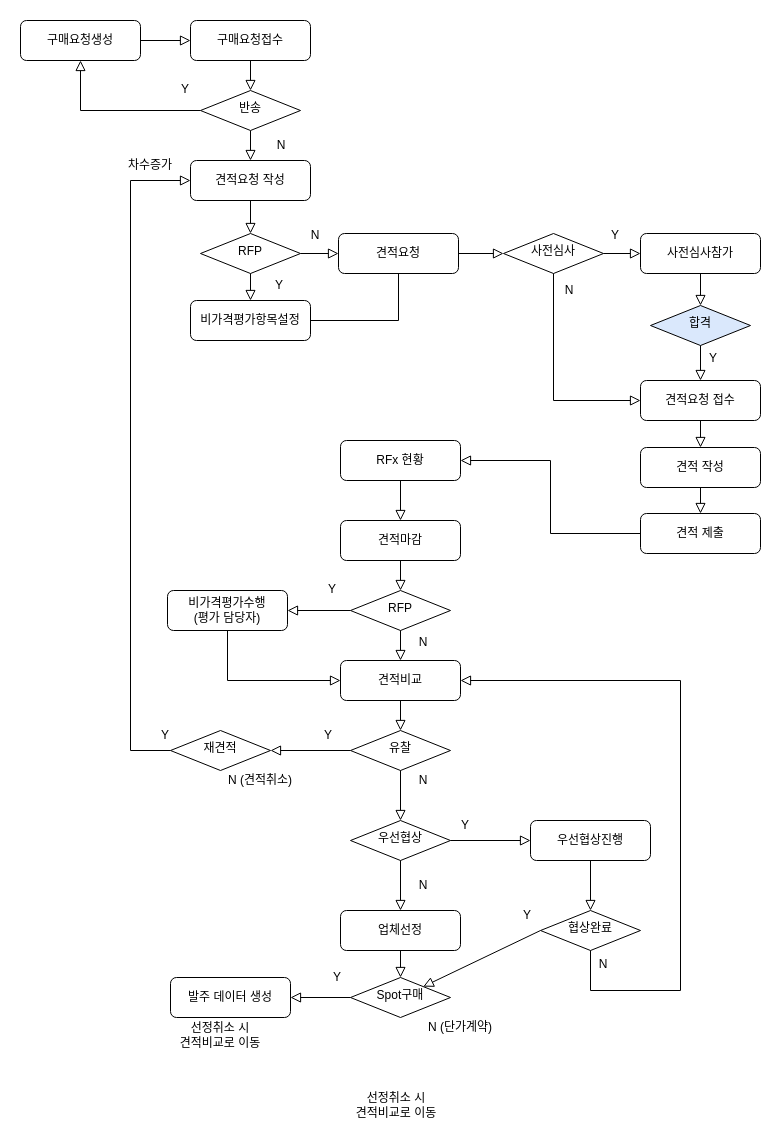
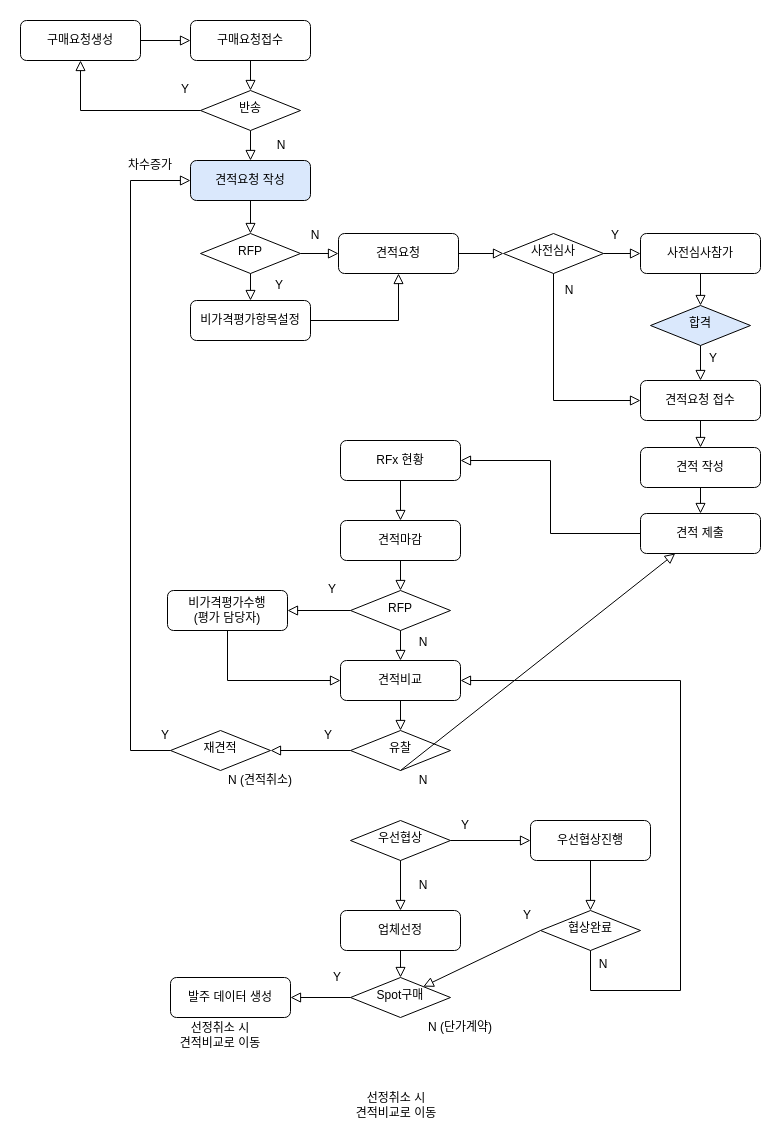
(251, 181) -> (251, 181)
(399, 280) -> (399, 285)
(401, 790) -> (533, 665)
